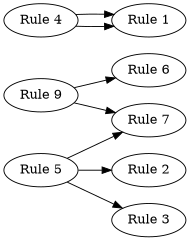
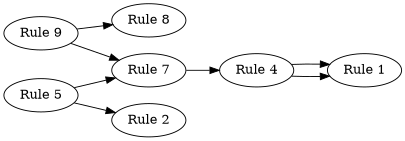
(149, 70) -> (149, 20)
none -> (198, 70)
(149, 220) -> none
